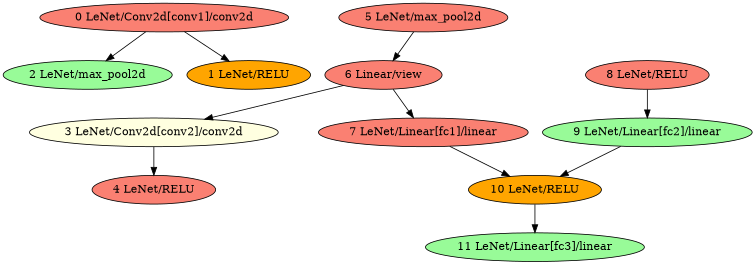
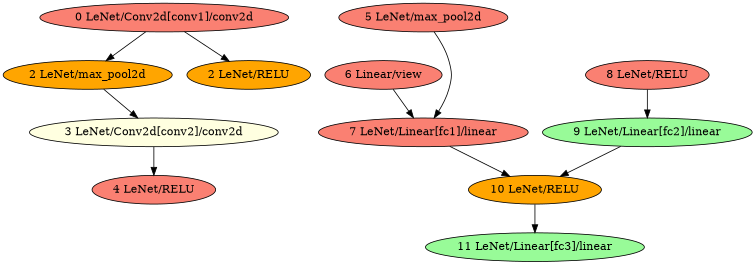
(406, 43) -> (451, 71)
(88, 75) -> (88, 75)
(249, 75) -> (249, 75)
(278, 101) -> (118, 101)
